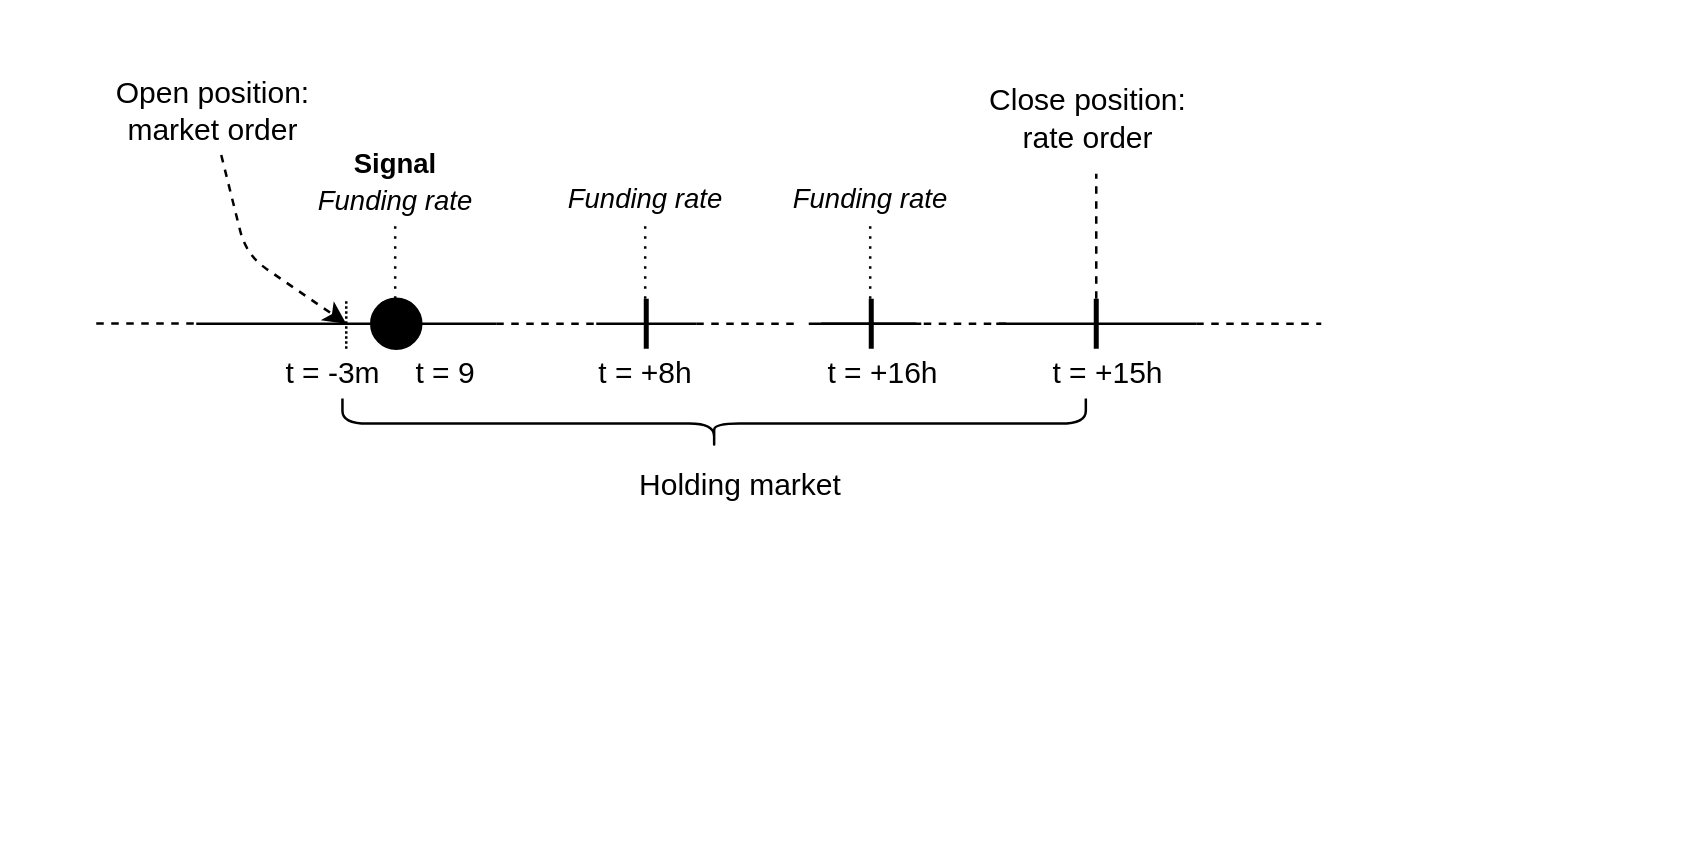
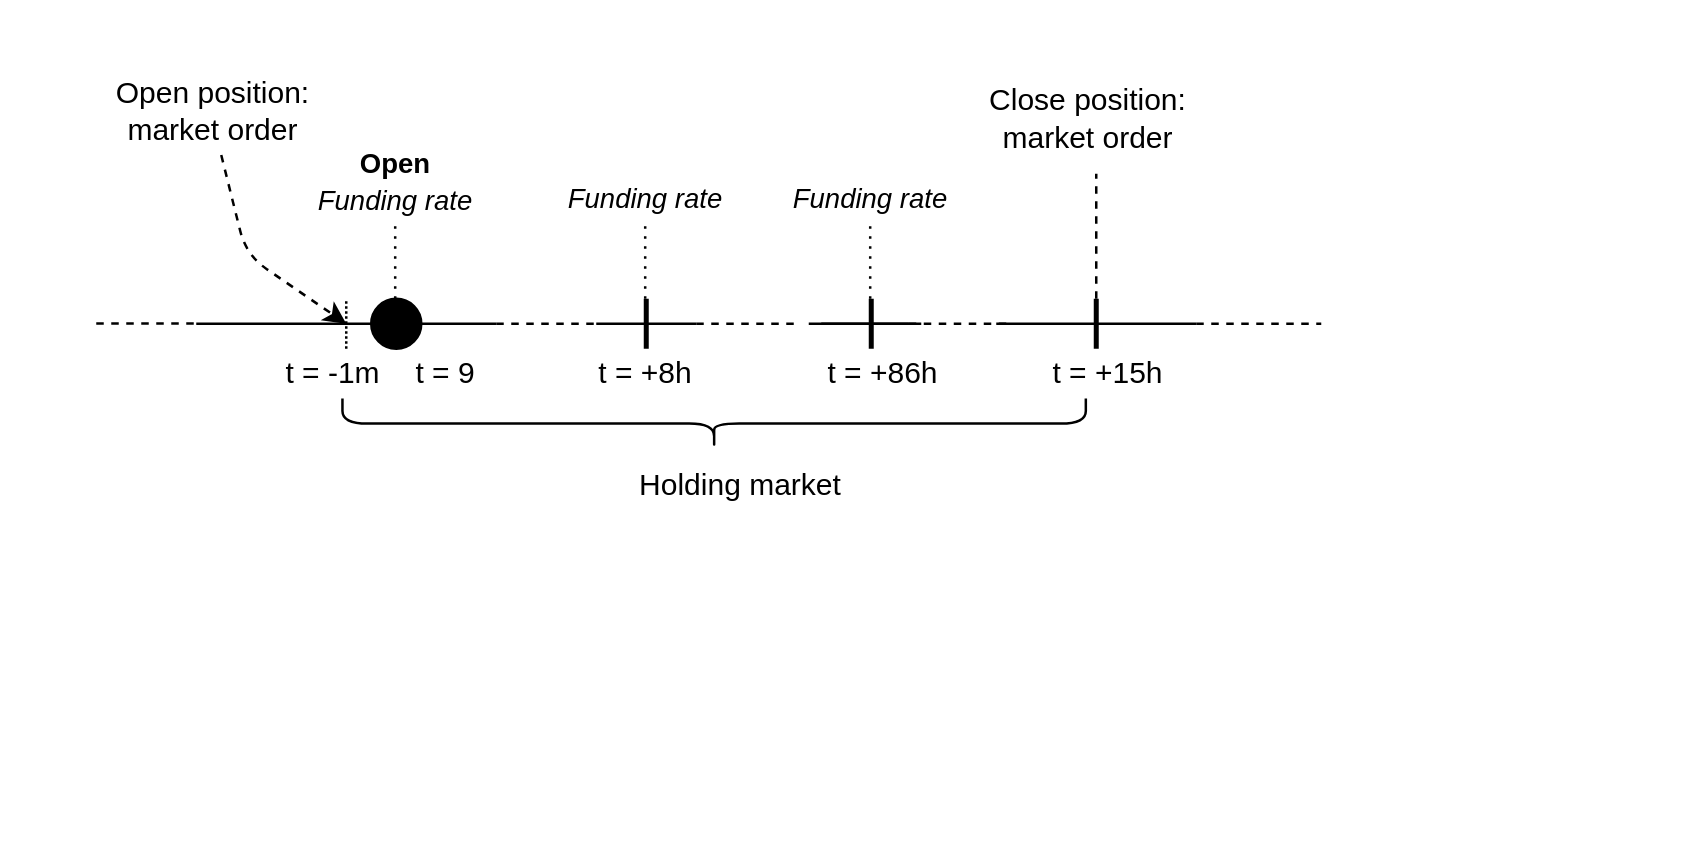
(1089, 119) -> (1089, 119)
(396, 181) -> (396, 181)
(334, 374) -> (334, 374)
(884, 374) -> (884, 374)
